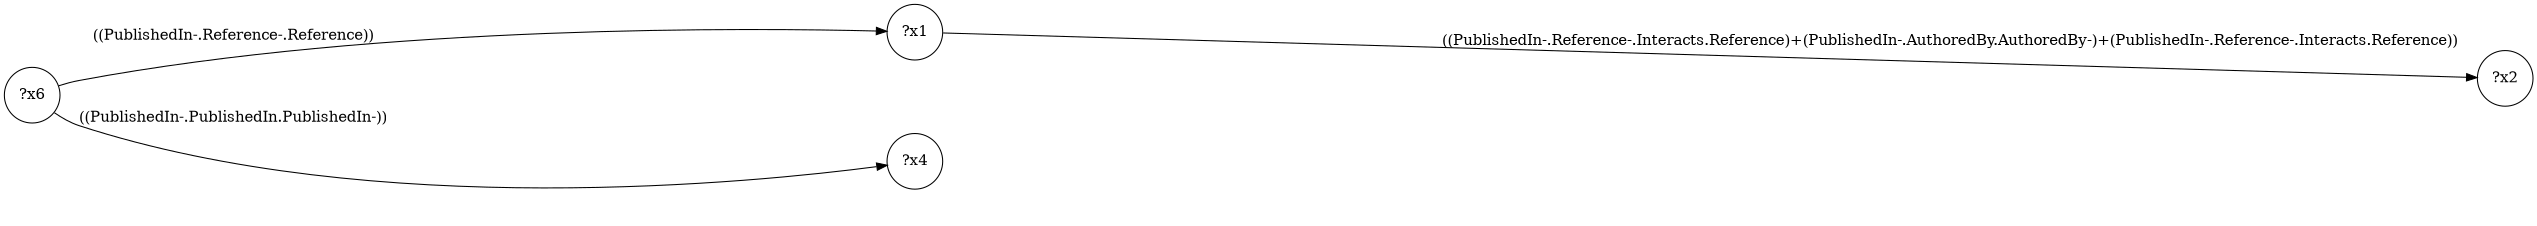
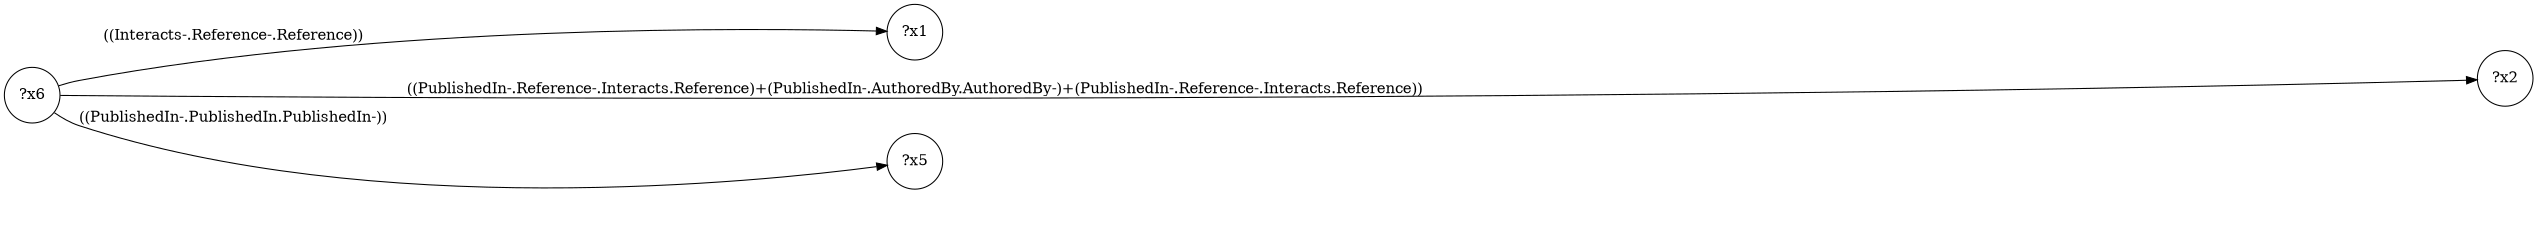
(233, 36) -> (233, 36)
(1705, 55) -> (1263, 97)
(915, 161) -> (915, 161)
